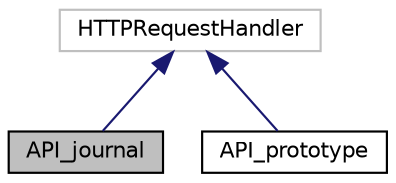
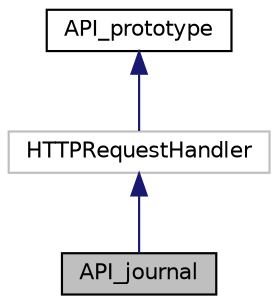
(250, 100) -> (139, 103)
